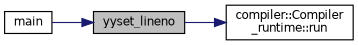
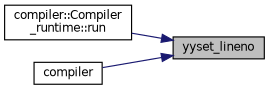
(28, 23) -> (68, 73)
(200, 23) -> (147, 36)
